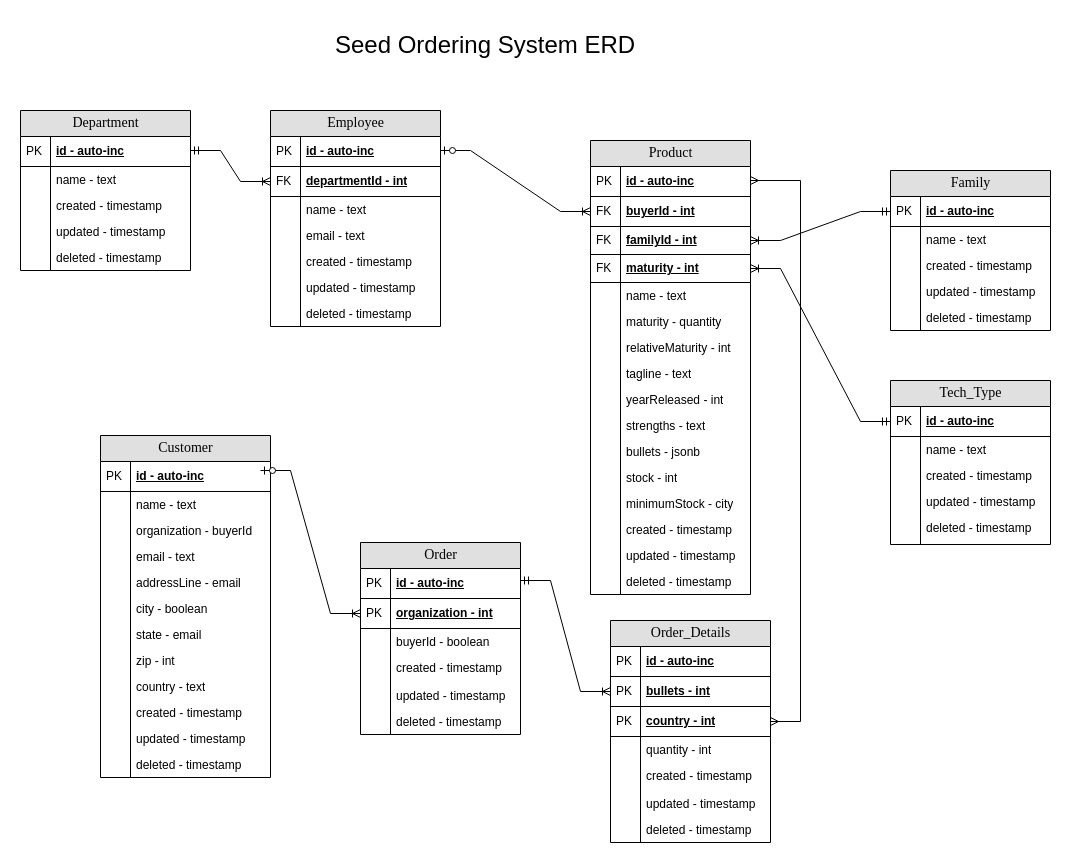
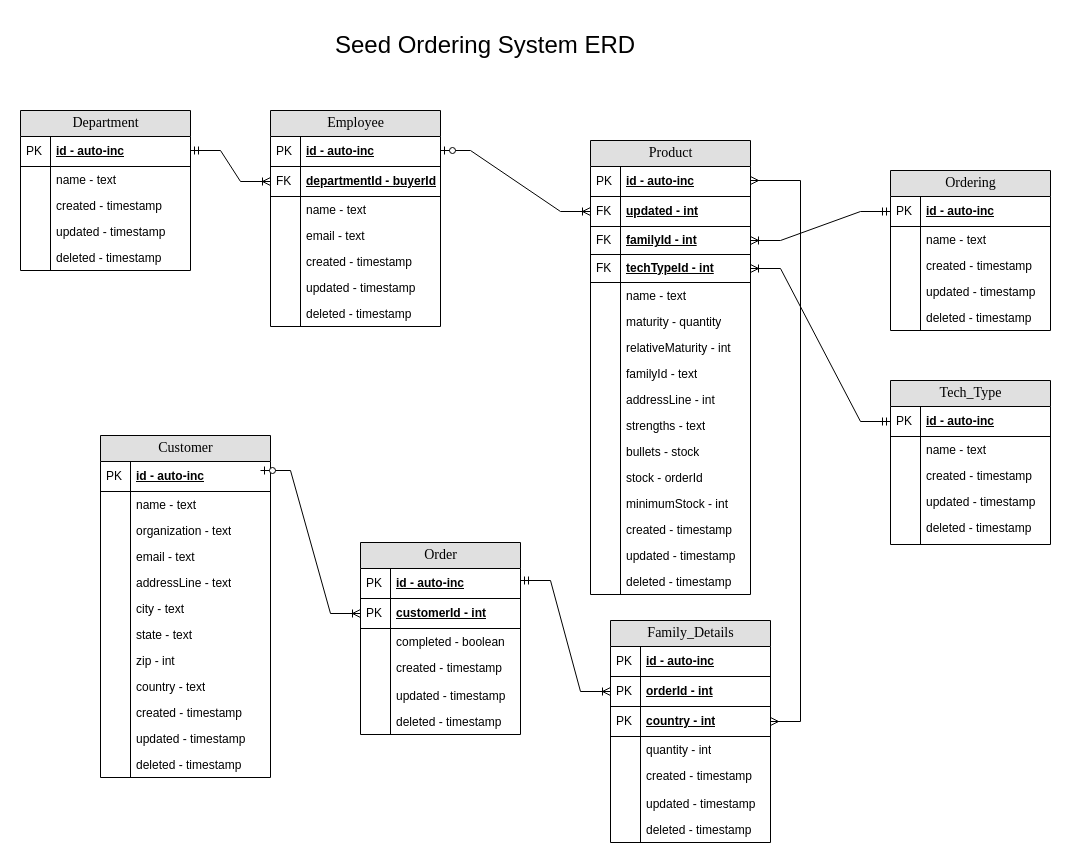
(362, 182) -> (372, 182)
(971, 184) -> (971, 184)
(666, 212) -> (666, 212)
(667, 269) -> (676, 269)
(667, 375) -> (671, 375)
(681, 401) -> (677, 401)
(671, 453) -> (671, 453)
(659, 479) -> (674, 479)
(683, 505) -> (679, 505)
(202, 539) -> (194, 532)
(193, 584) -> (192, 584)
(177, 610) -> (169, 610)
(449, 614) -> (446, 614)
(691, 634) -> (691, 634)
(174, 636) -> (174, 636)
(449, 643) -> (454, 643)
(682, 692) -> (686, 692)
